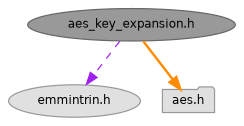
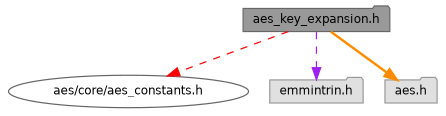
(131, 25) -> (316, 20)
none -> (129, 91)
(75, 101) -> (316, 91)
